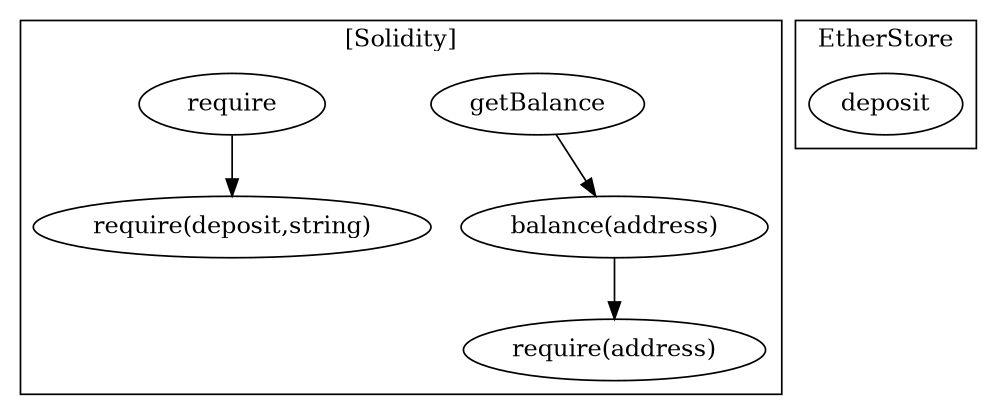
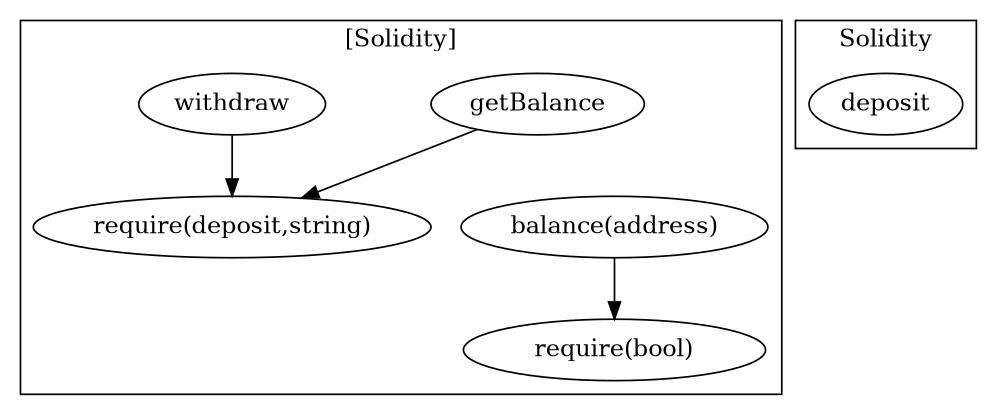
(886, 40) -> (886, 40)
(232, 104) -> (232, 104)
(571, 158) -> (397, 161)
(614, 350) -> (614, 350)
